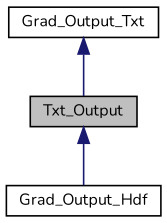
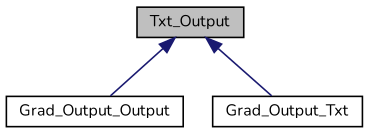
(84, 75) -> (245, 72)
(84, 201) -> (95, 112)
